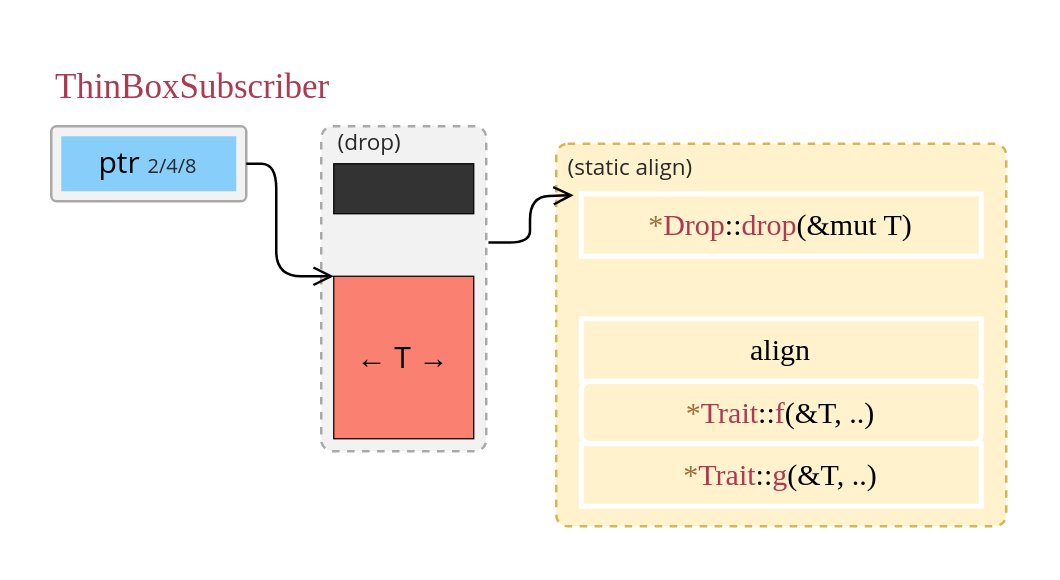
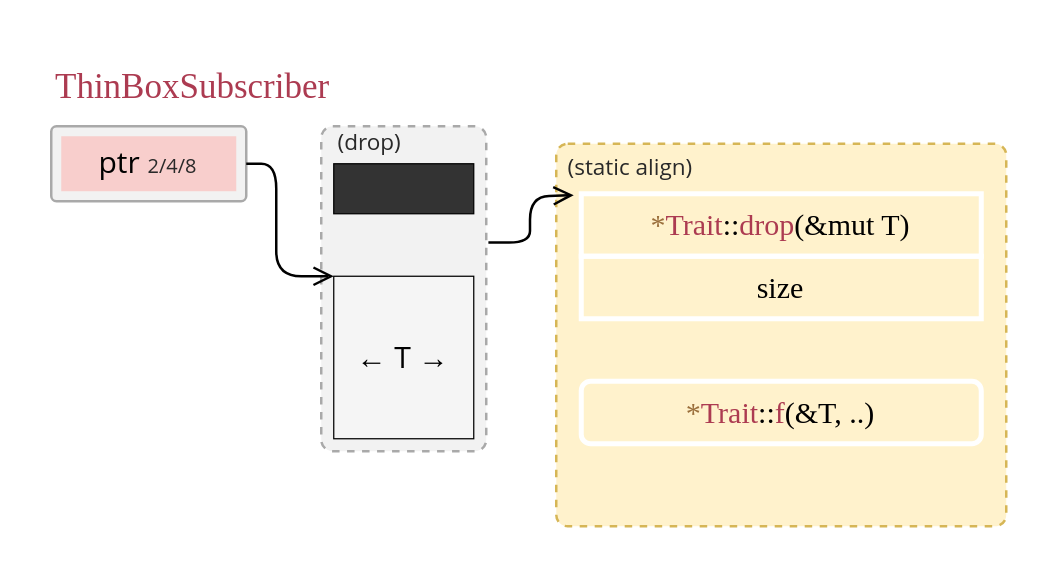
(149, 164) -> (149, 164)
(781, 226) -> (781, 226)
none -> (781, 288)
(781, 350) -> none
(404, 358) -> (404, 358)
(781, 475) -> none
